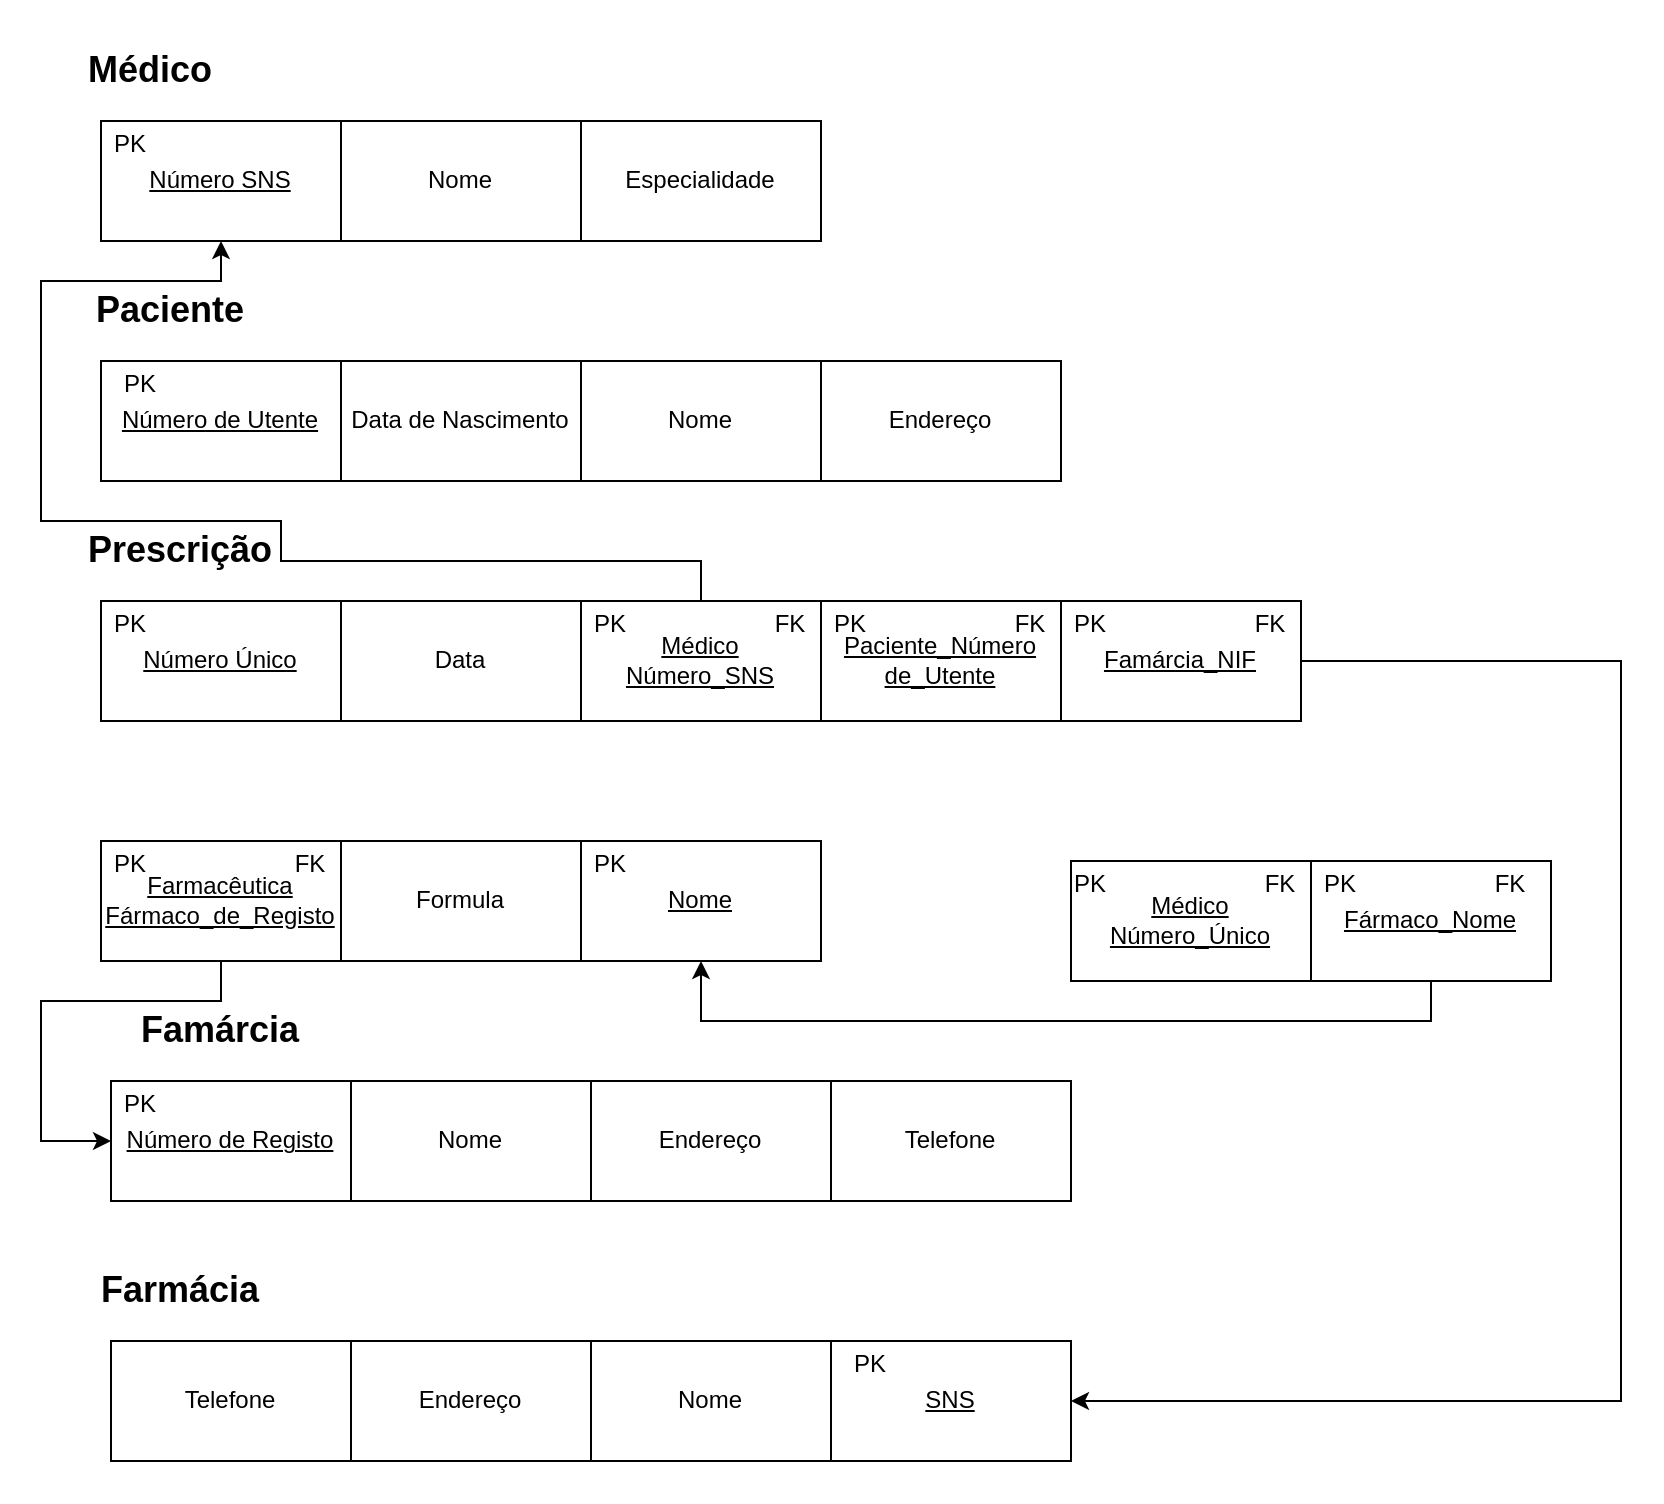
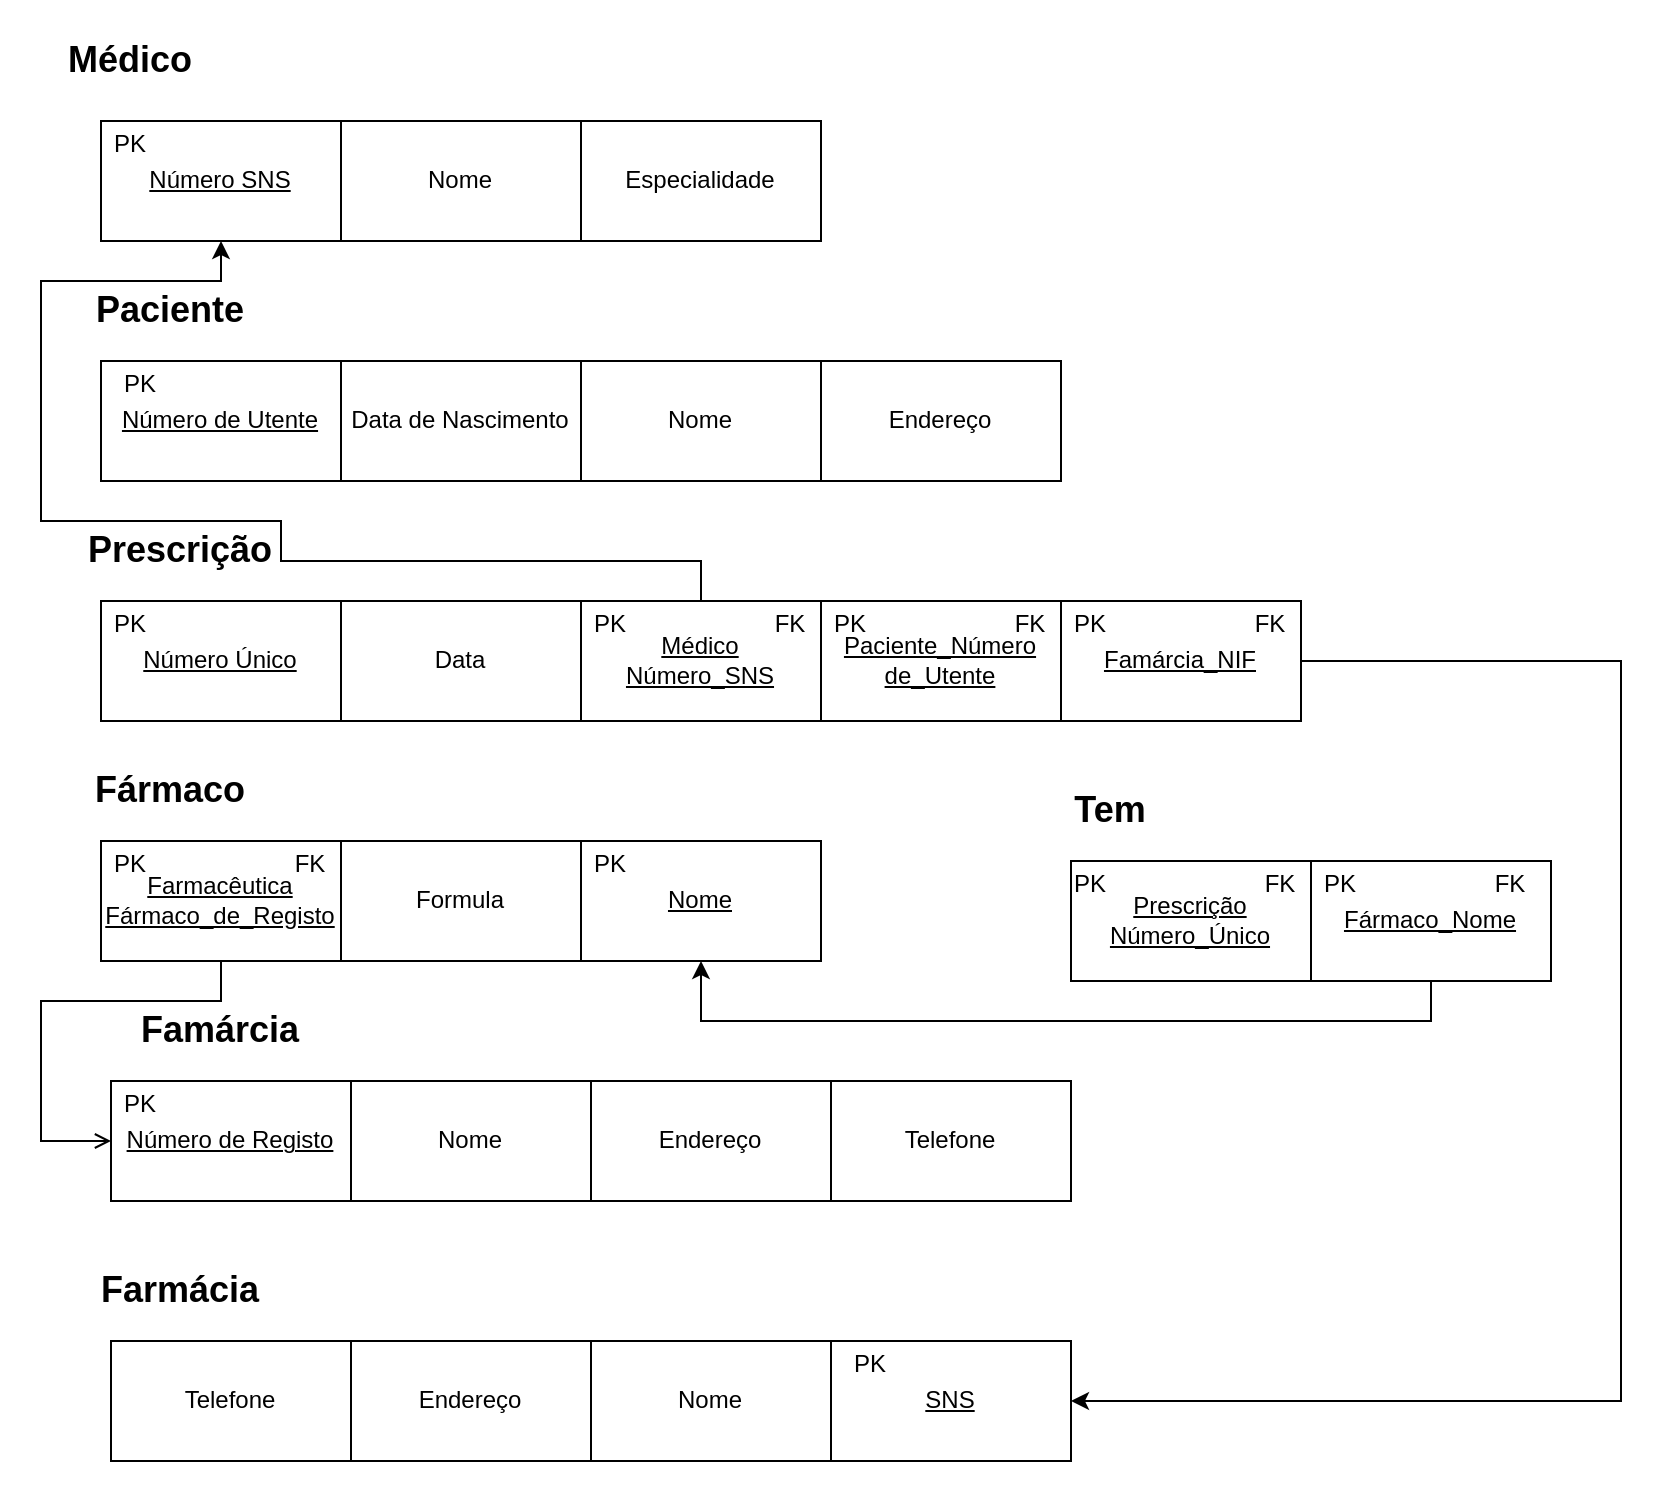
(151, 71) -> (131, 61)
none -> (171, 791)
none -> (1111, 811)
(1191, 921) -> (1191, 921)
(96, 1141) -> (98, 1141)
